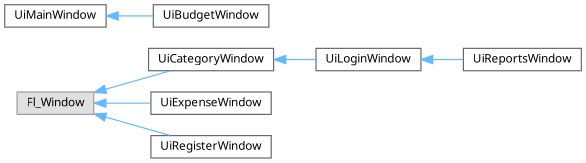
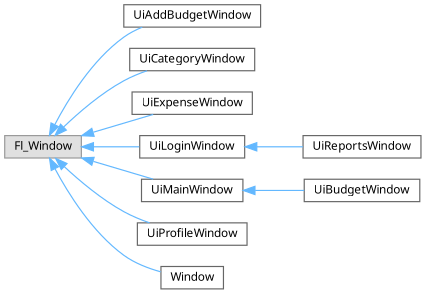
none -> (192, 16)
(301, 60) -> (116, 147)
(211, 147) -> (192, 278)
none -> (123, 170)
none -> (192, 234)
